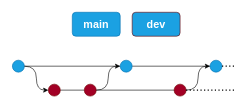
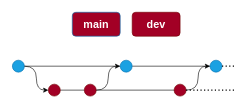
(96, 24) -> (96, 24)
(156, 24) -> (156, 24)
